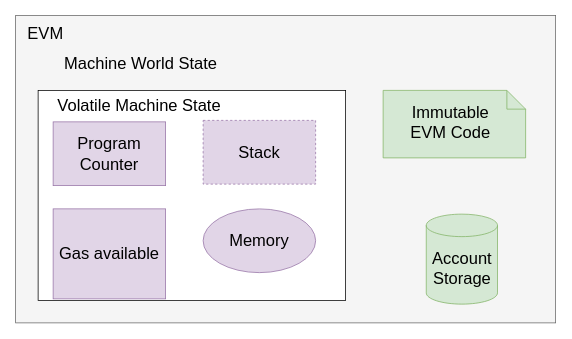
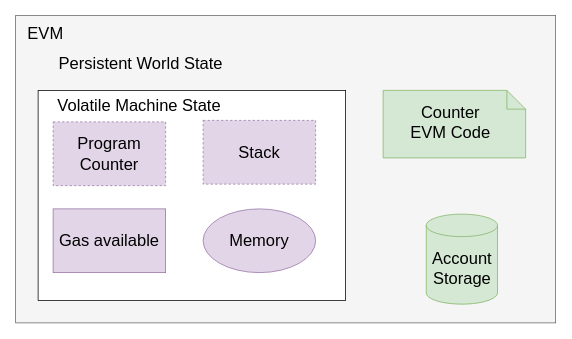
(141, 64) -> (141, 64)
(450, 123) -> (450, 123)
(109, 154) -> (109, 154)
(109, 254) -> (109, 241)
